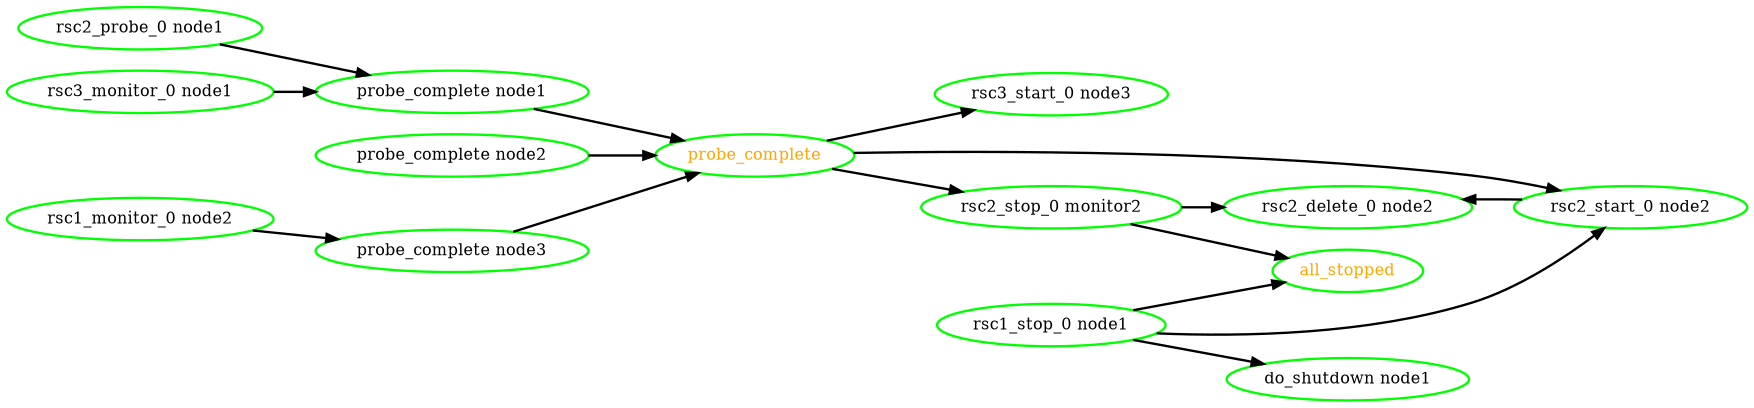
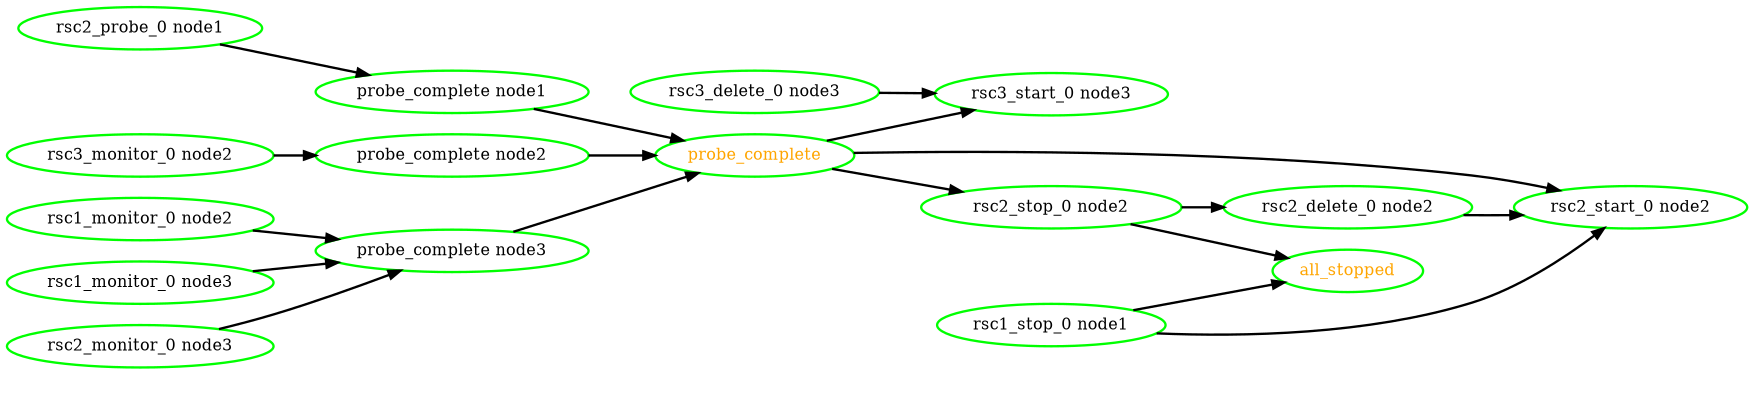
(140, 92) -> none
none -> (755, 92)
none -> (140, 155)
(1499, 199) -> (1487, 215)
(1051, 207) -> (1051, 207)
none -> (140, 283)
none -> (140, 346)
(1348, 379) -> none
